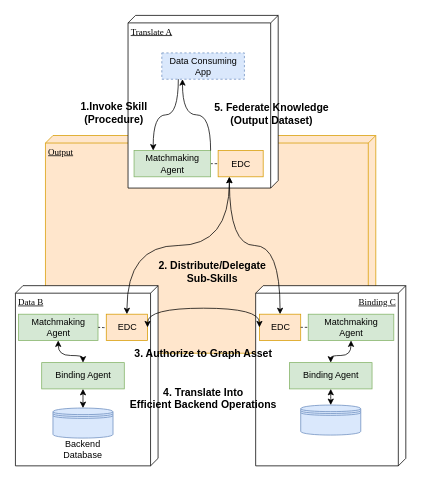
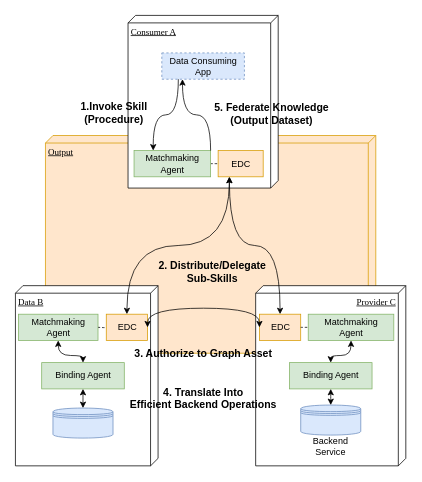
(156, 32) -> (155, 32)
(376, 302) -> (373, 302)
none -> (330, 446)
(83, 449) -> none
